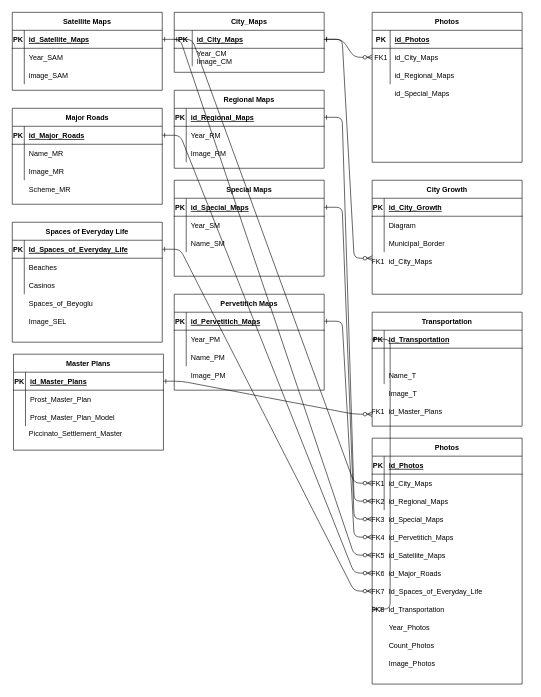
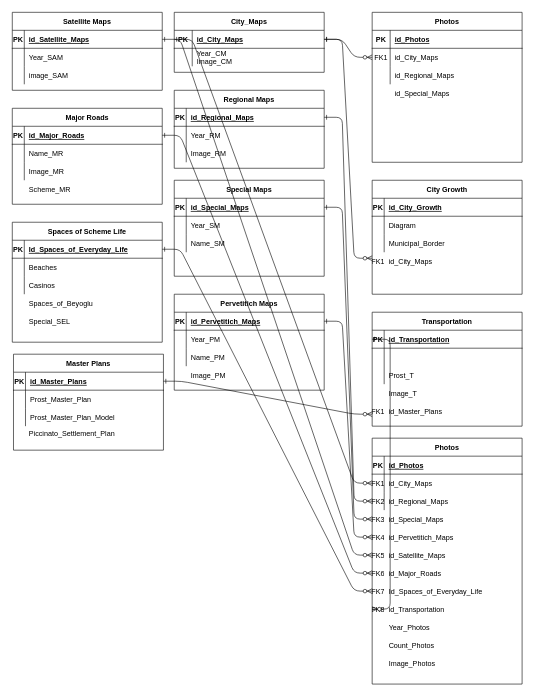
(87, 232) -> (87, 232)
(47, 322) -> (49, 322)
(401, 376) -> (403, 376)
(80, 434) -> (75, 434)
